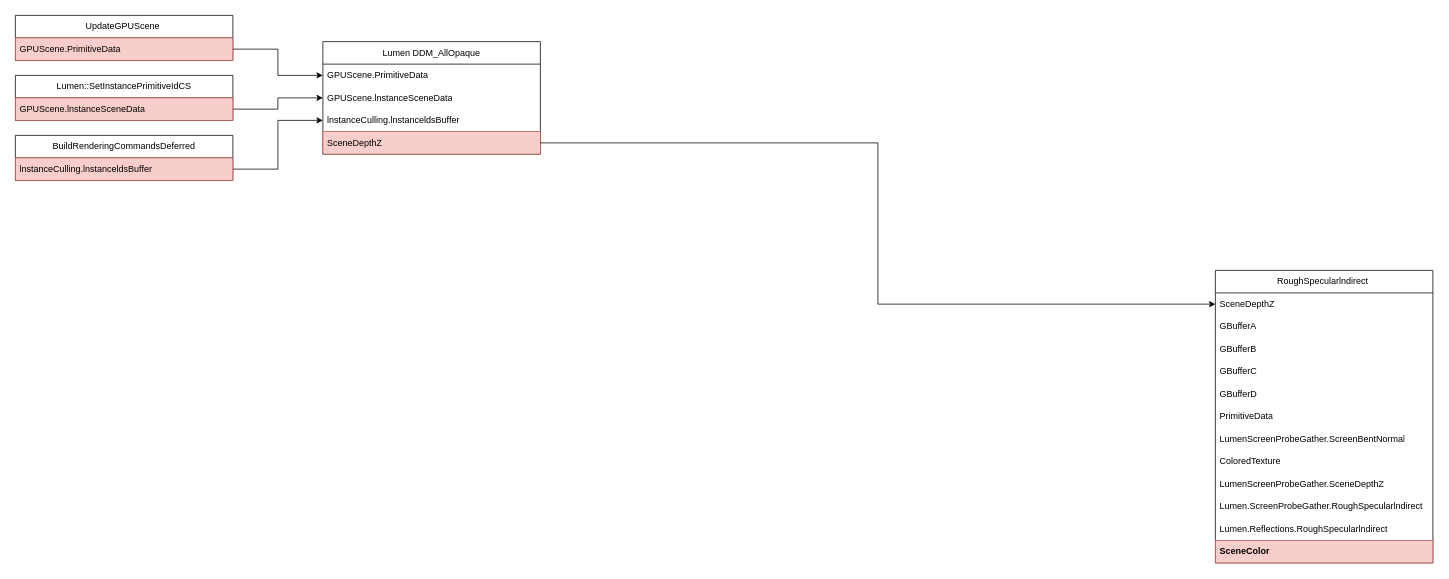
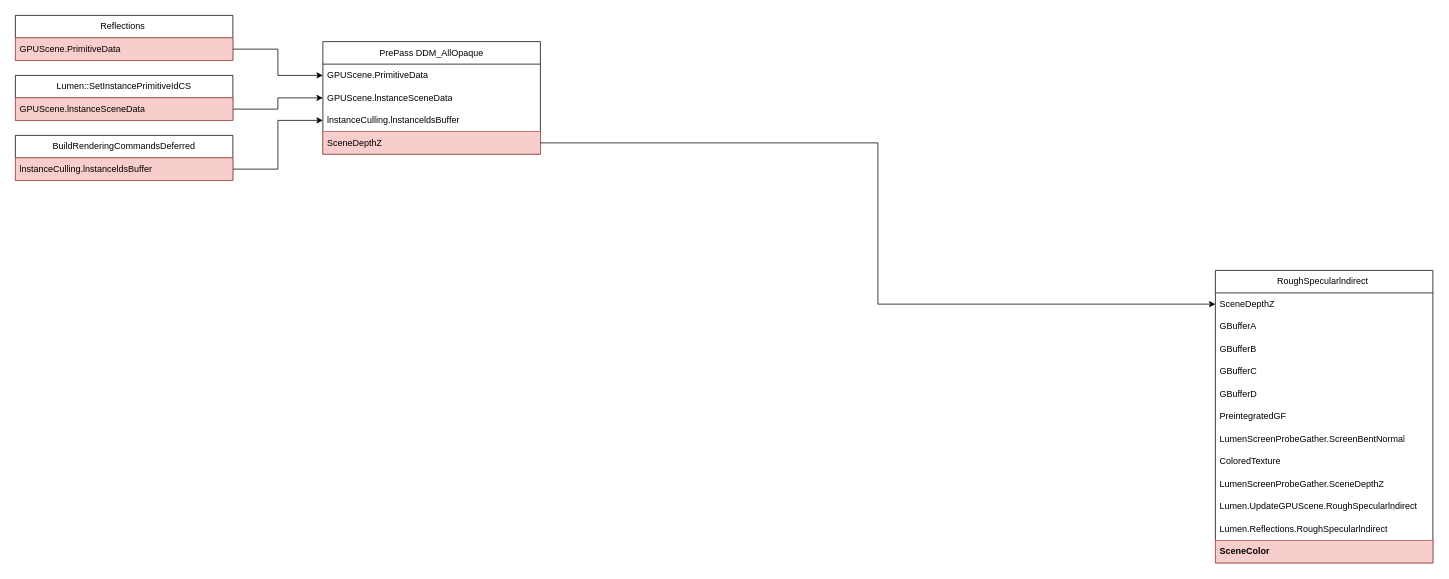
(124, 27) -> (124, 27)
(432, 53) -> (432, 53)
(1249, 417) -> (1257, 417)
(1325, 507) -> (1320, 507)
